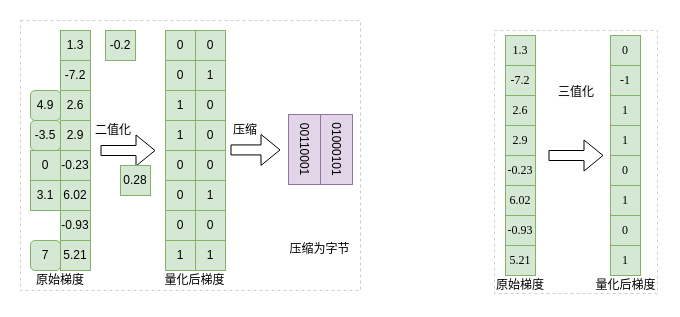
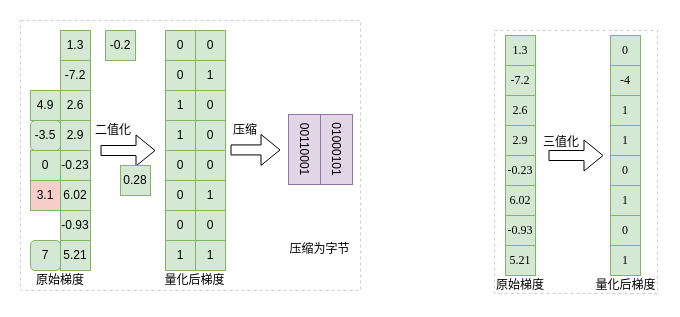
(626, 81) -> (626, 81)
(577, 89) -> (562, 139)
(46, 106) -> (46, 106)
(46, 196) -> (46, 196)
